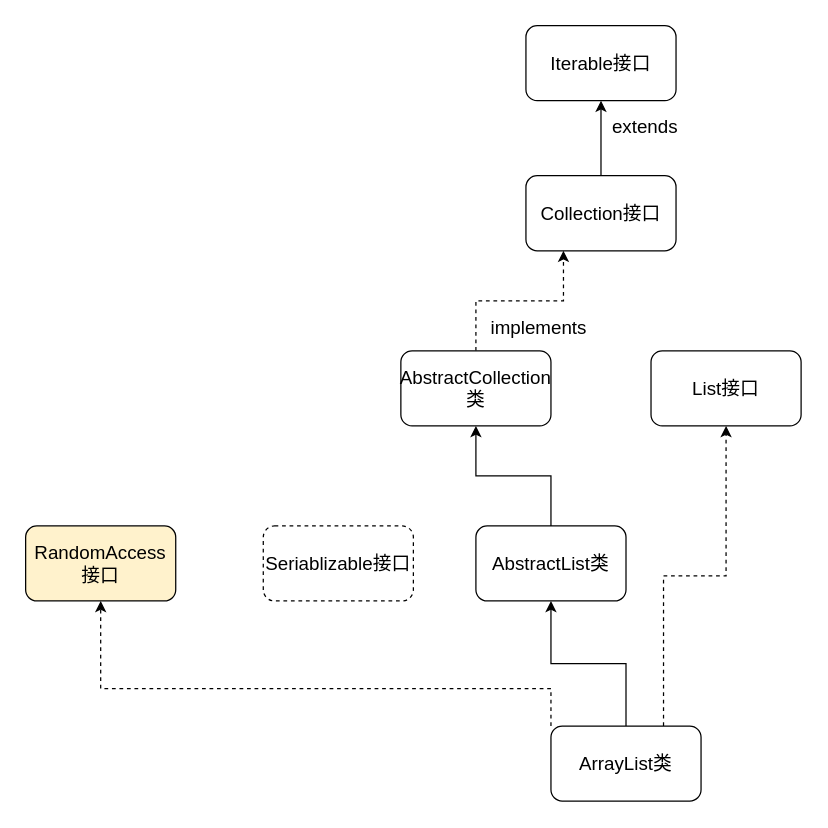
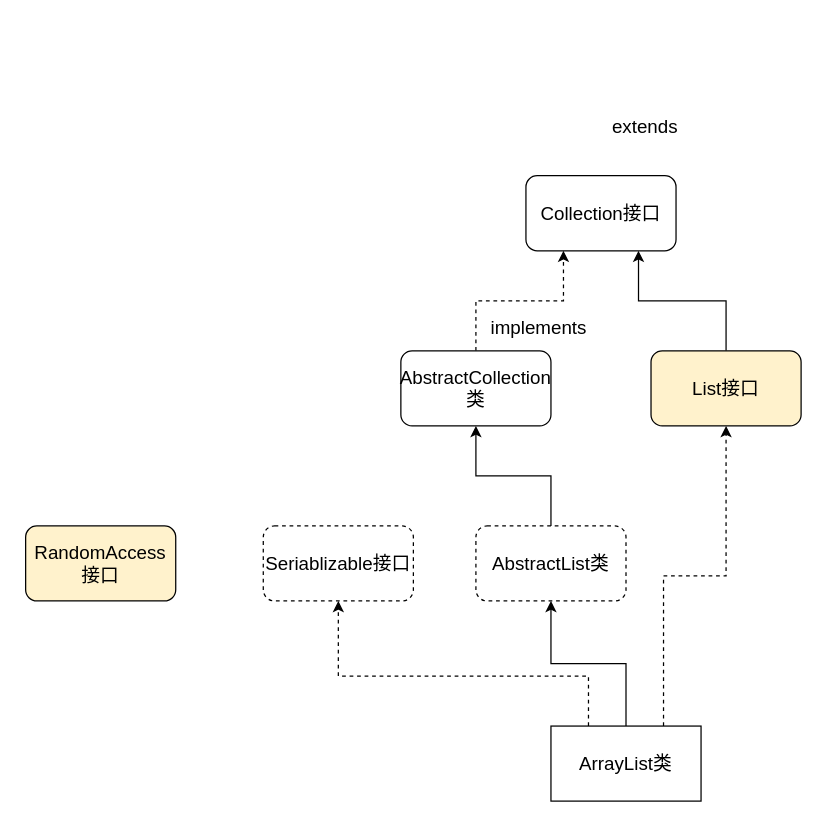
(601, 63) -> none
(601, 143) -> none
none -> (686, 301)
(726, 388) -> (726, 388)
(551, 563) -> (551, 563)
none -> (455, 676)
(305, 688) -> none
(626, 763) -> (626, 763)
